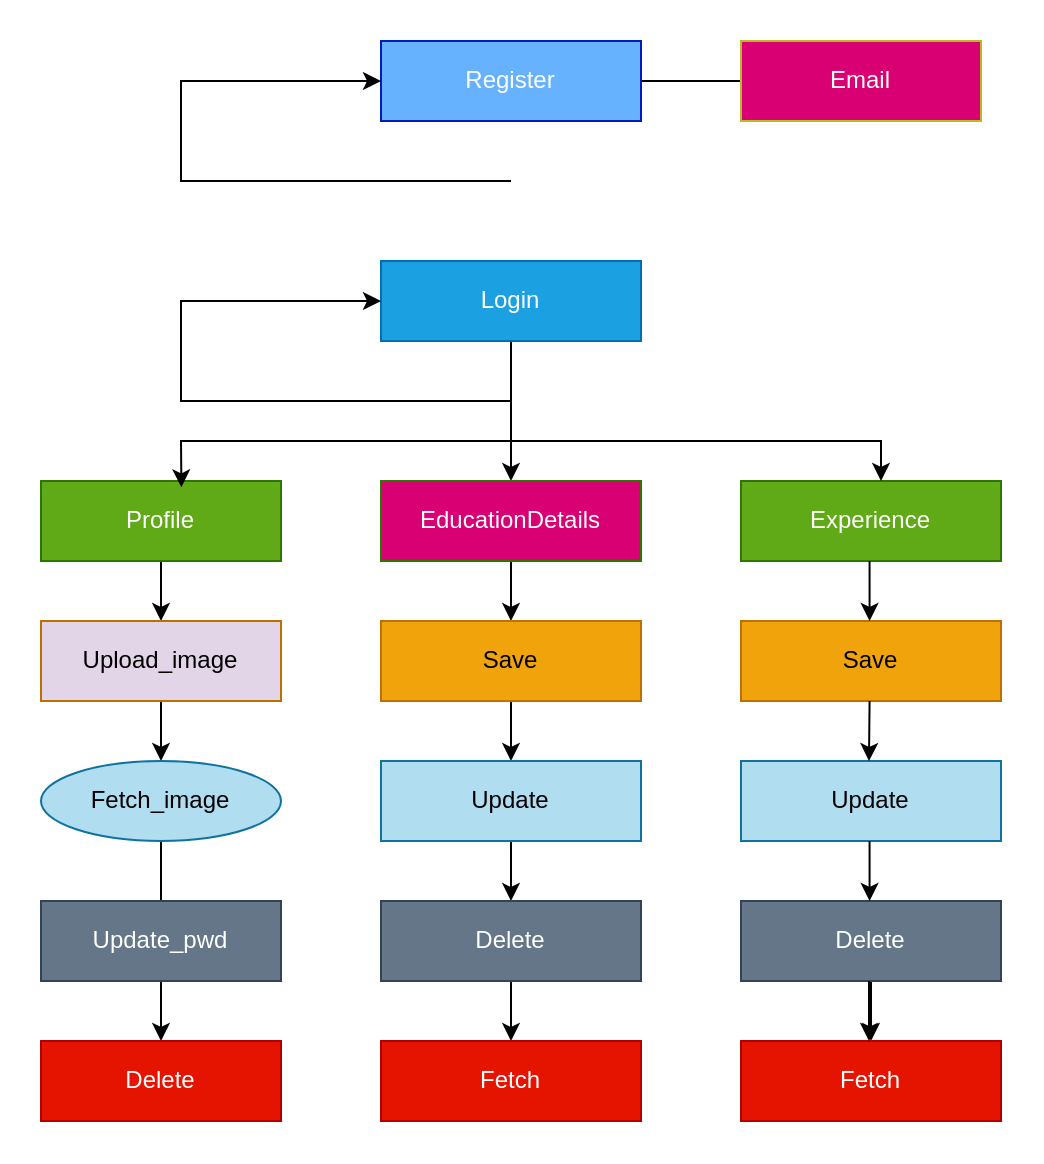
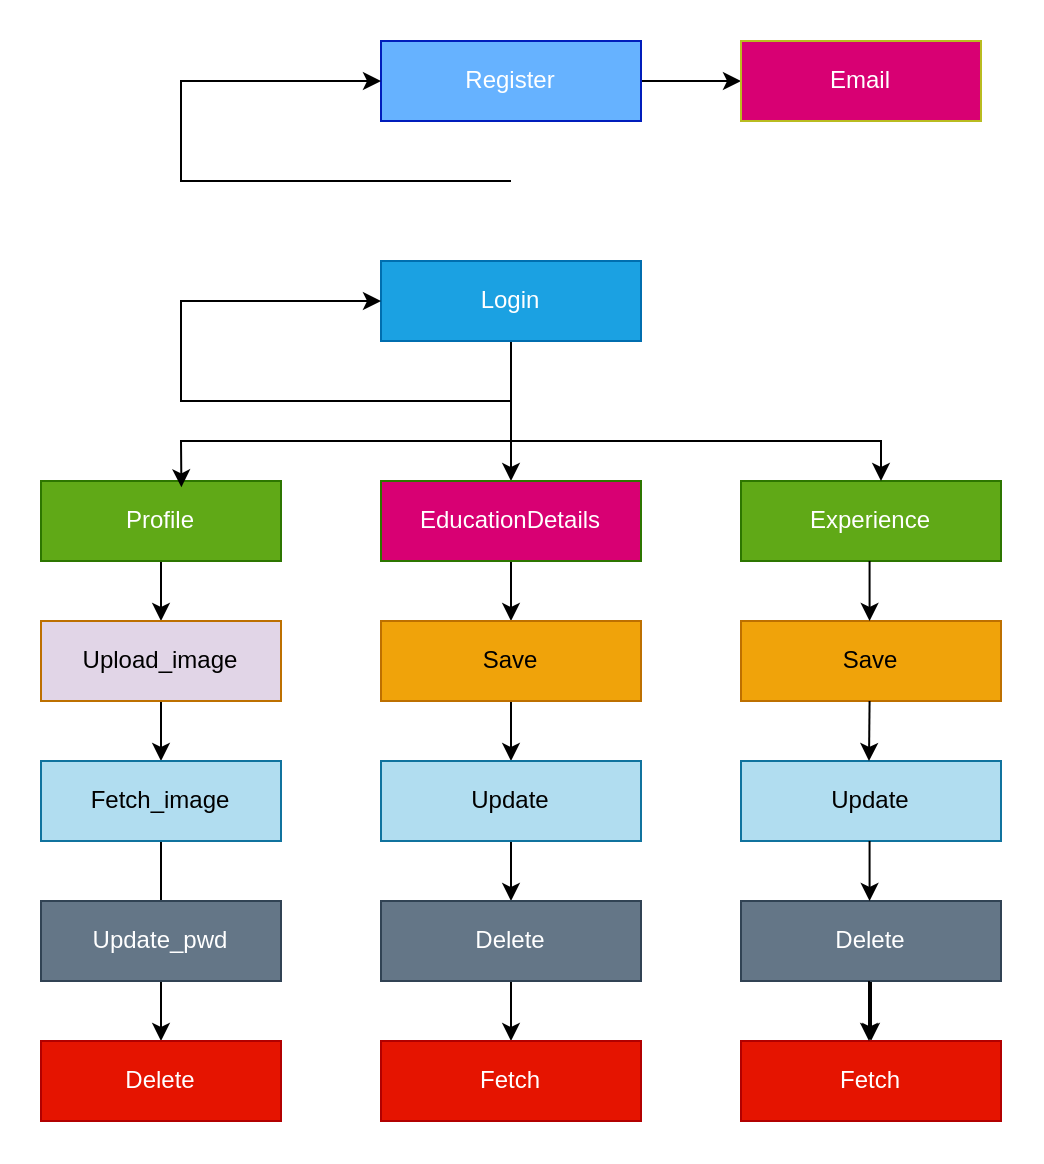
(731, 81) -> (726, 81)
(161, 801) -> (161, 801)
